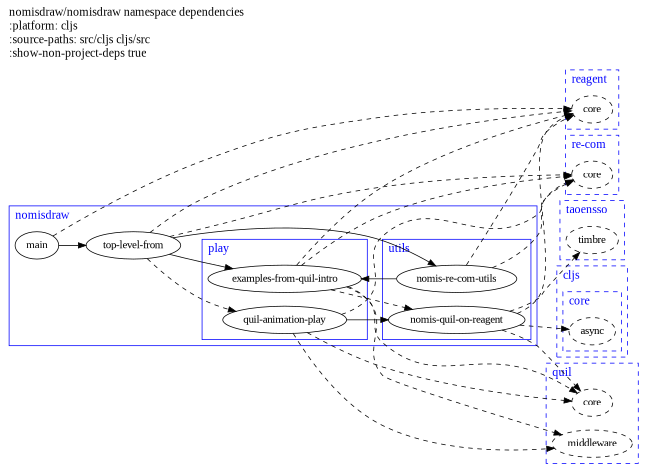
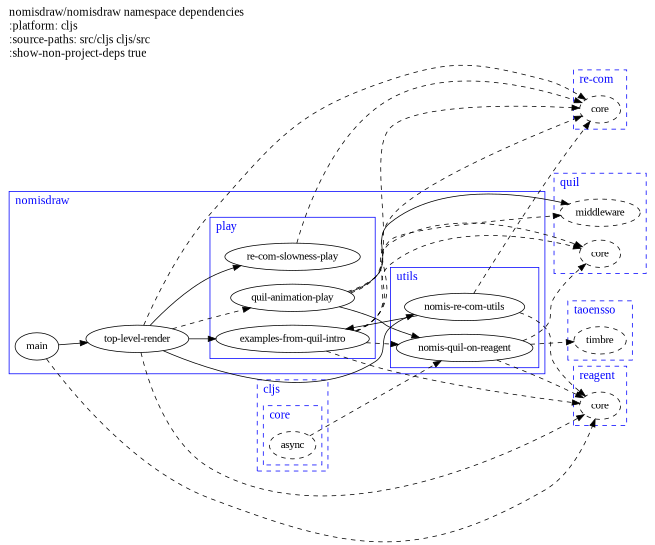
(133, 245) -> (137, 339)
none -> (293, 257)
(543, 327) -> (372, 400)
(400, 433) -> (429, 202)
